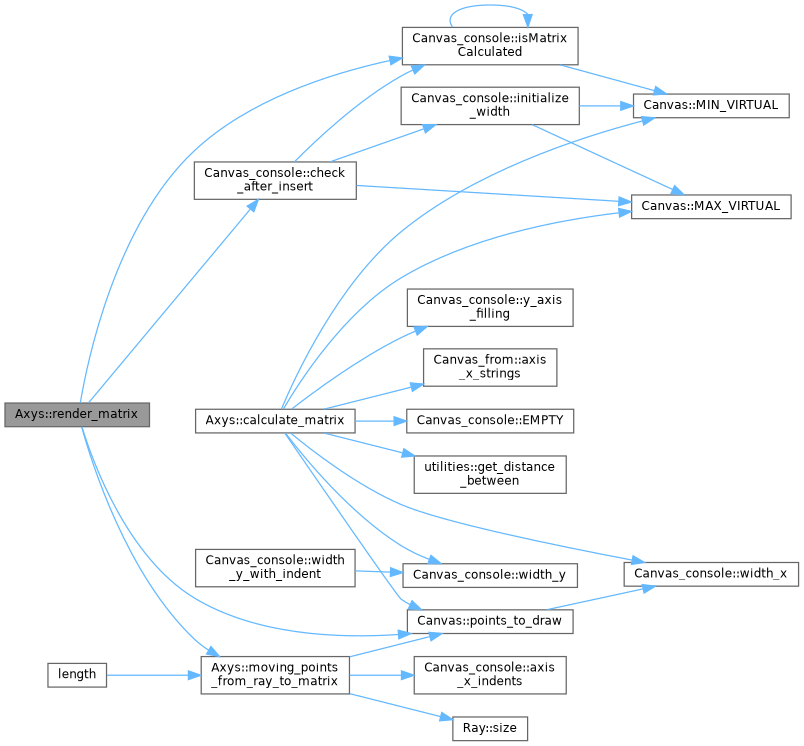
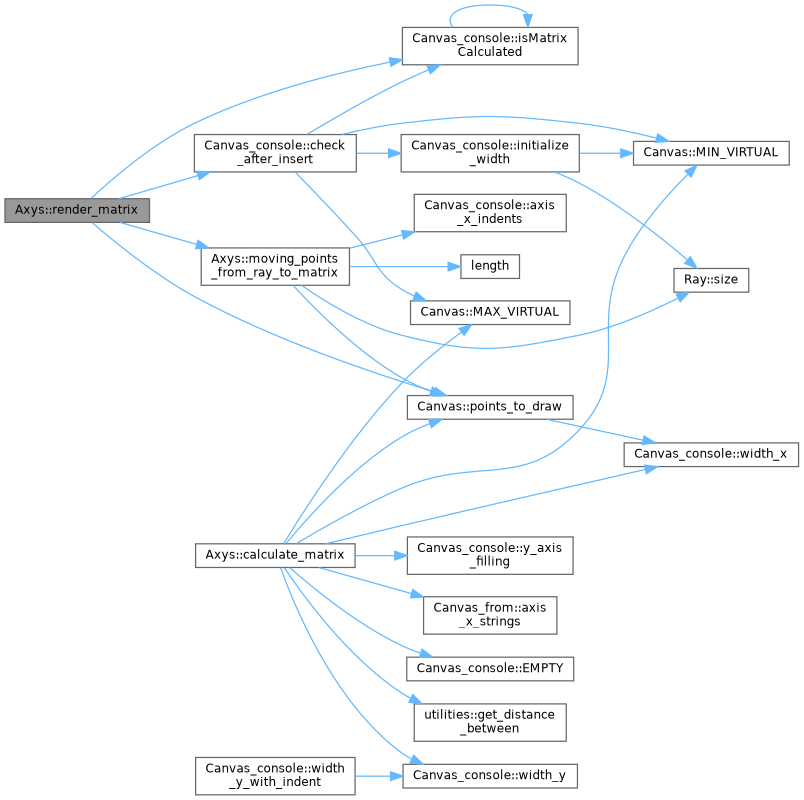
(607, 78) -> (499, 117)
(602, 157) -> (624, 211)
(147, 675) -> (399, 267)
